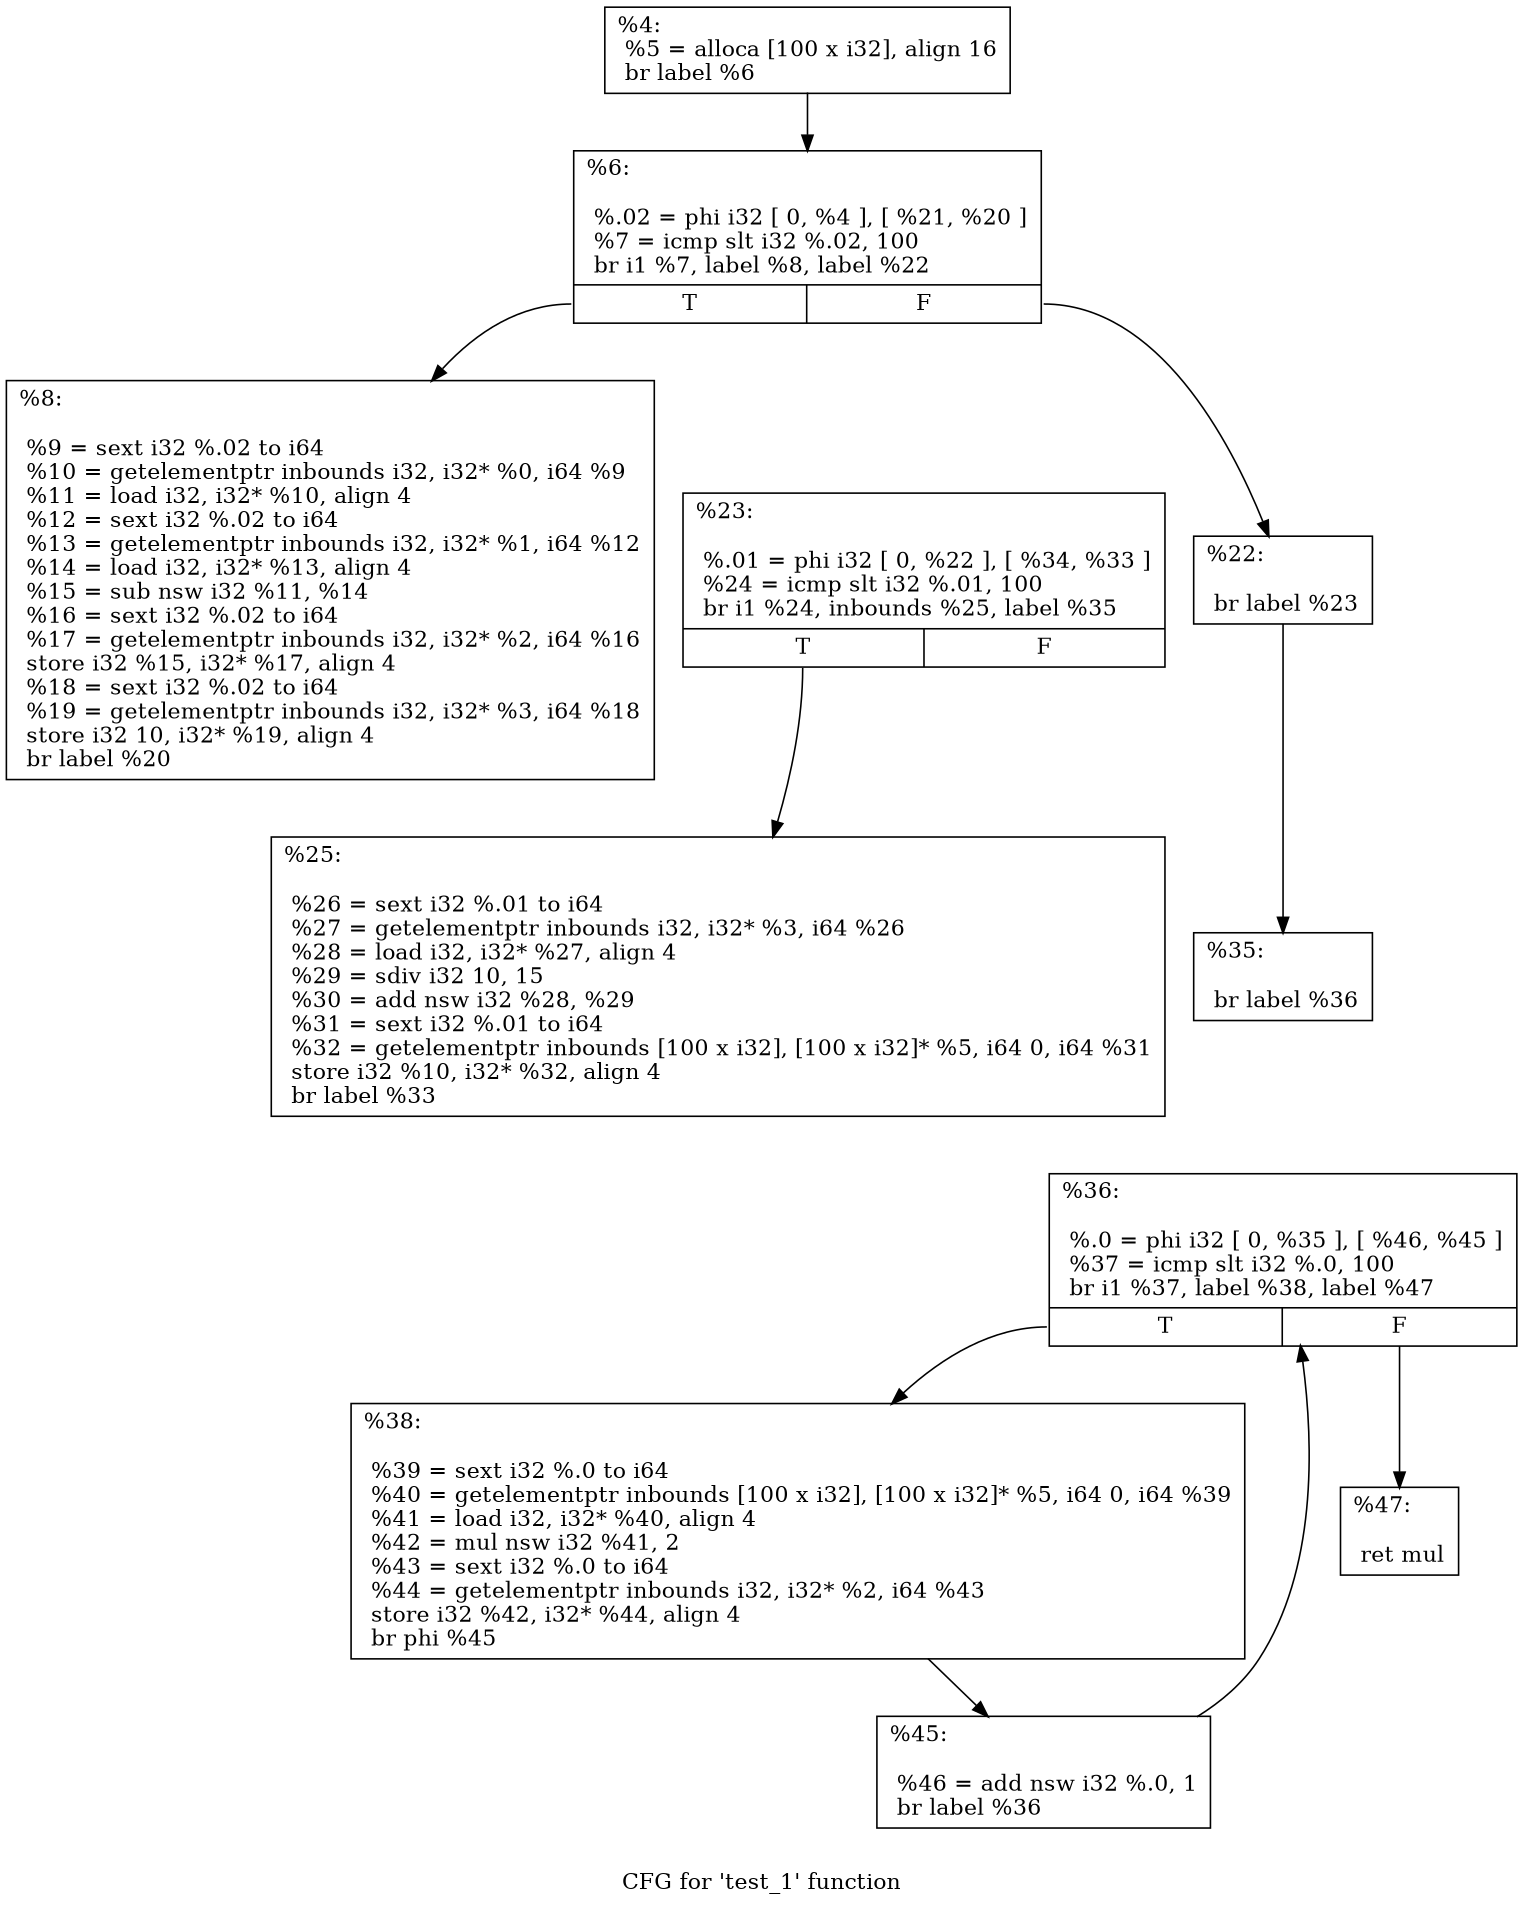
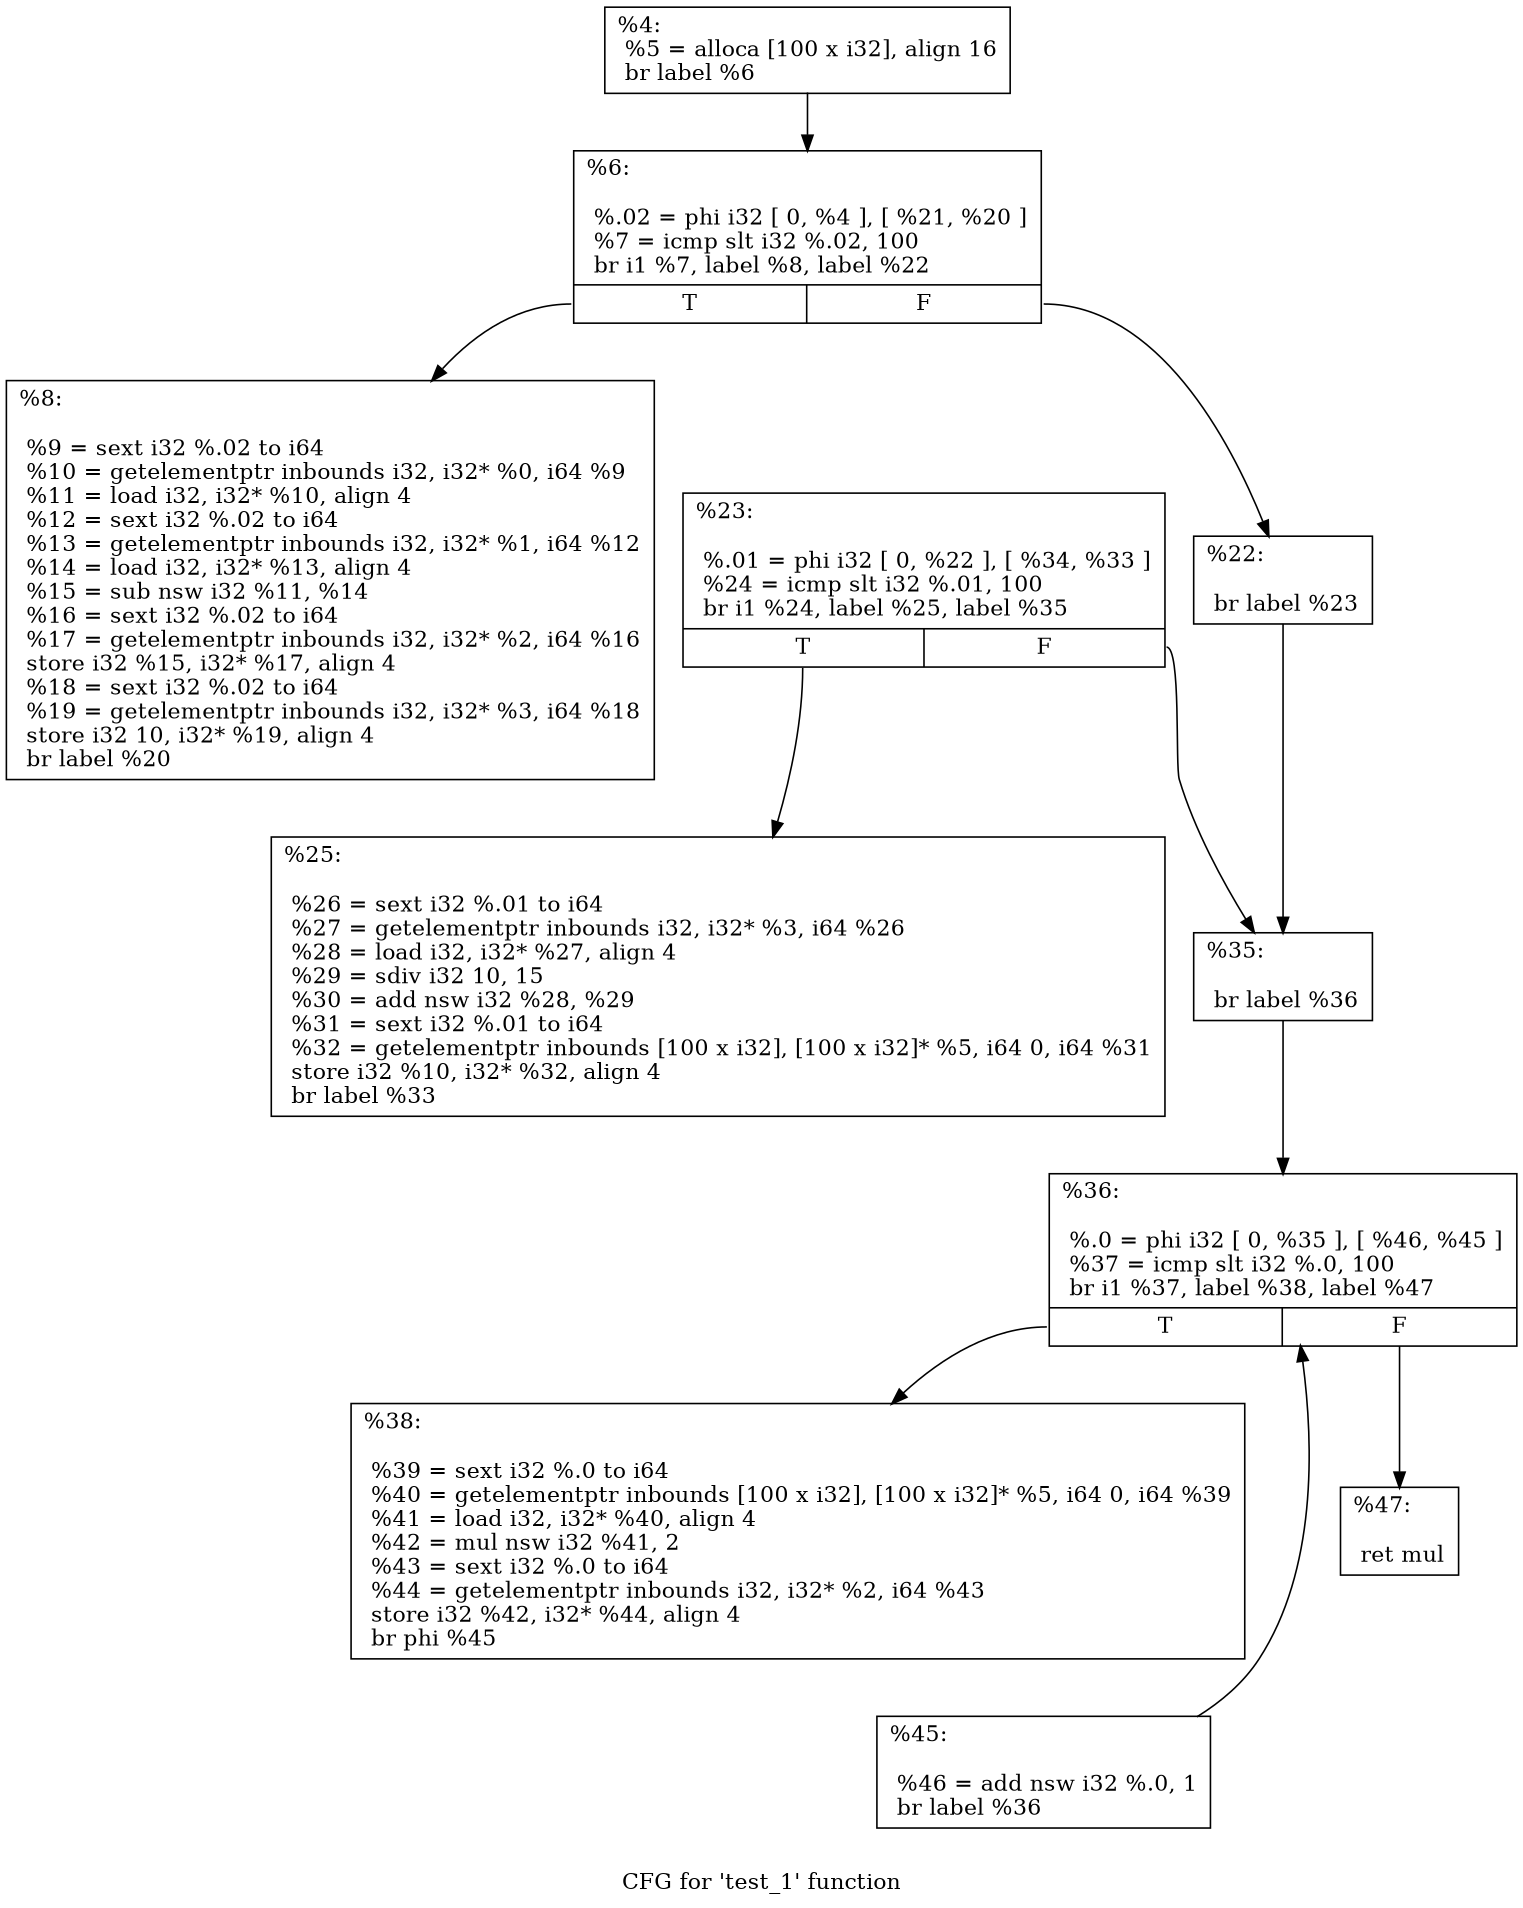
(907, 609) -> (882, 609)
none -> (1183, 789)
none -> (1283, 1089)
(952, 1682) -> none
